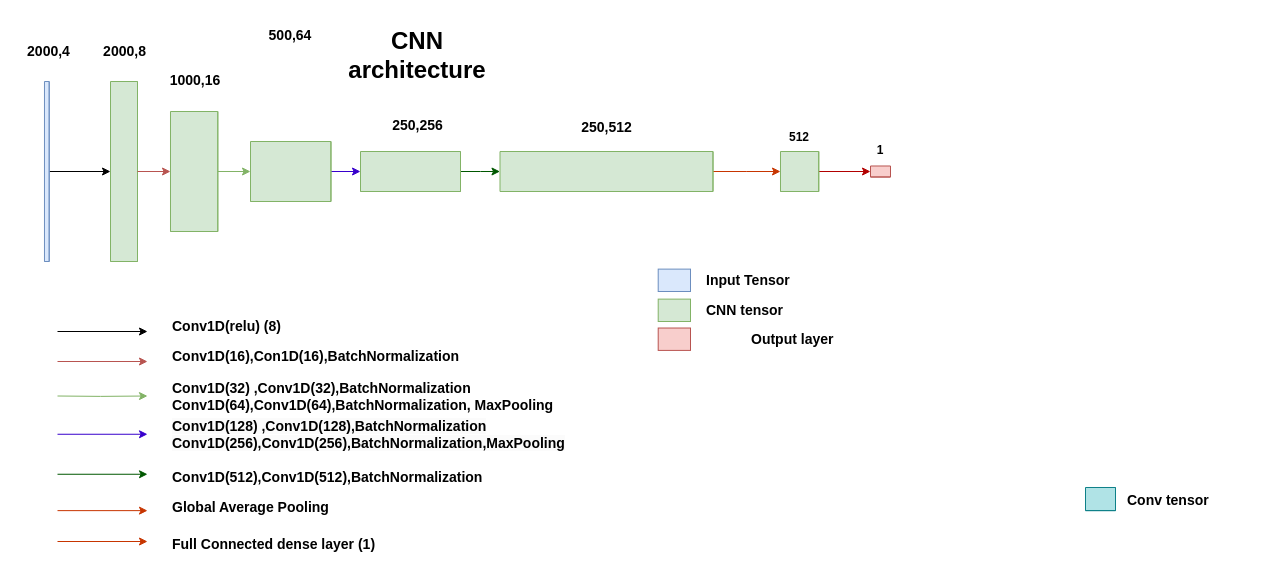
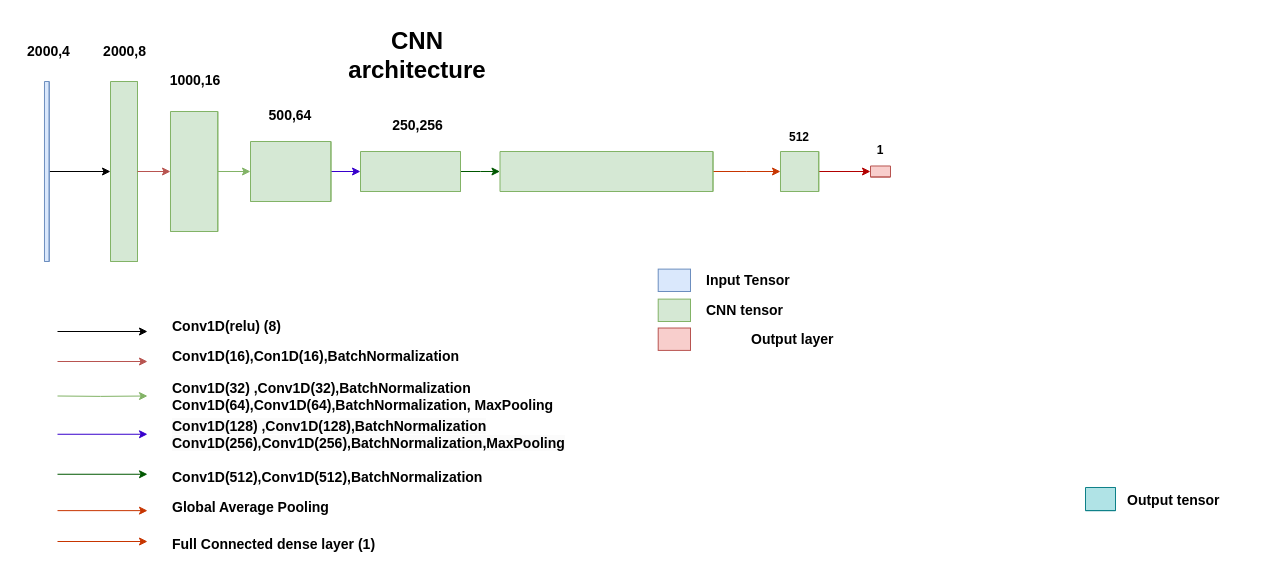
(291, 35) -> (291, 115)
(606, 128) -> none
(1163, 500) -> (1170, 500)
